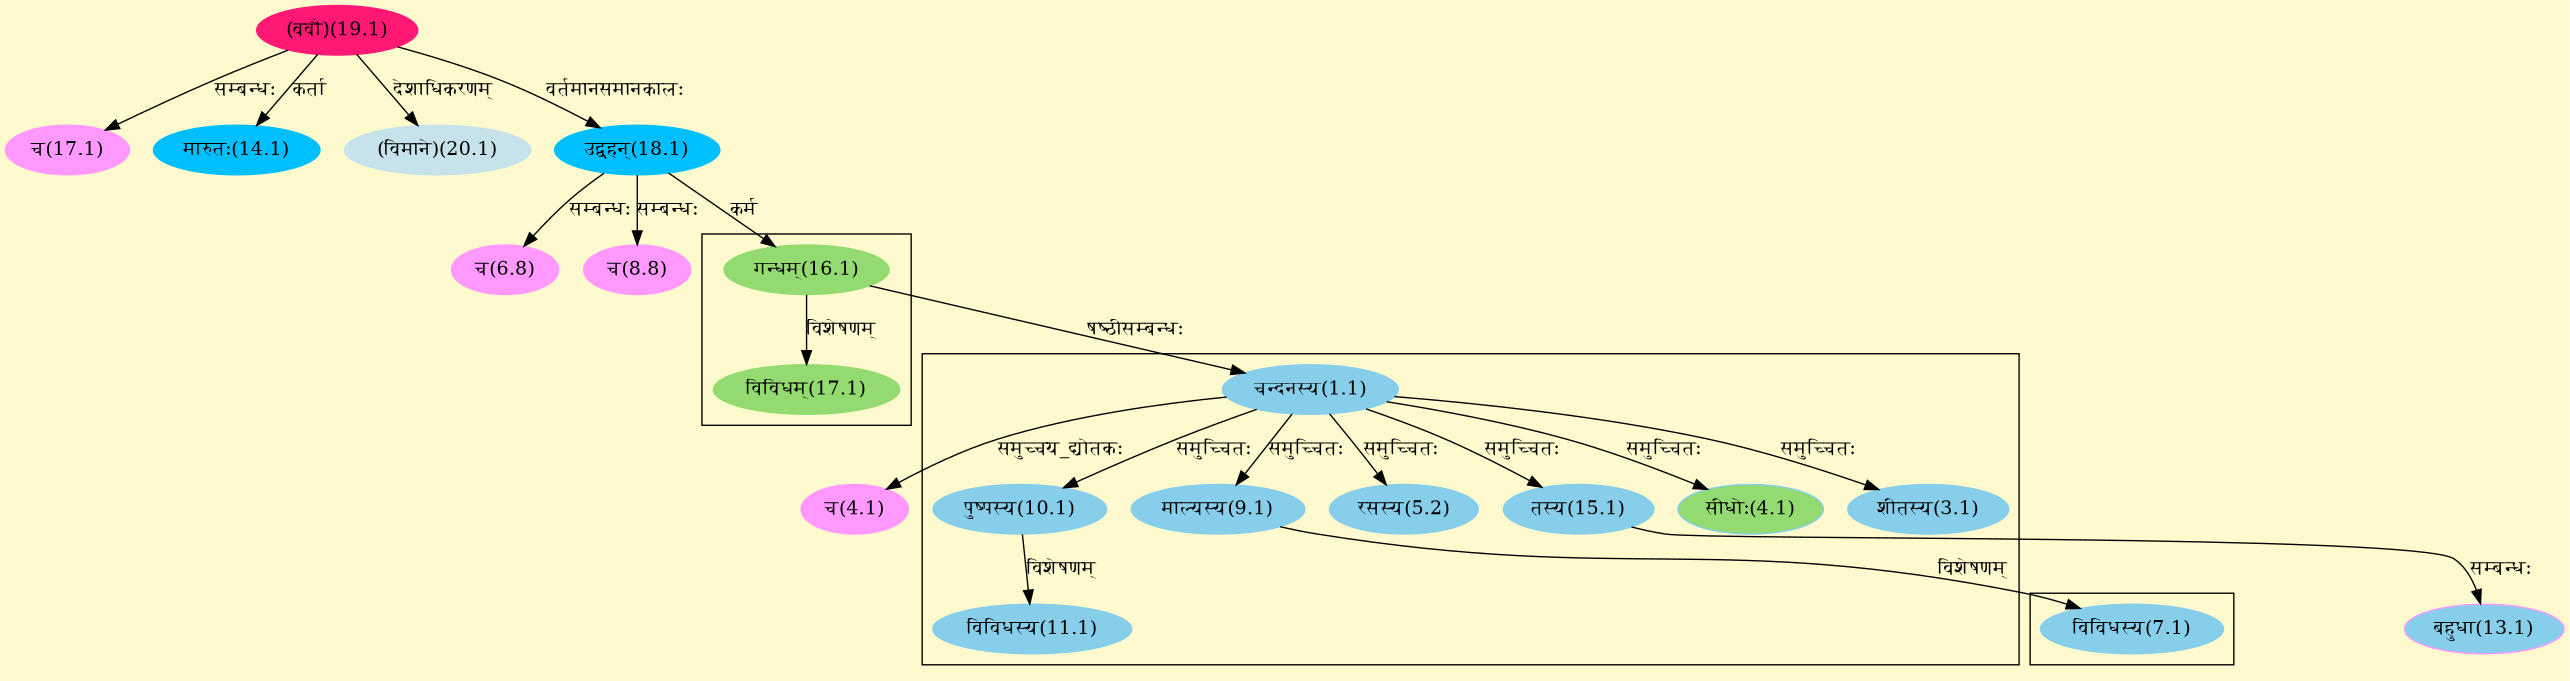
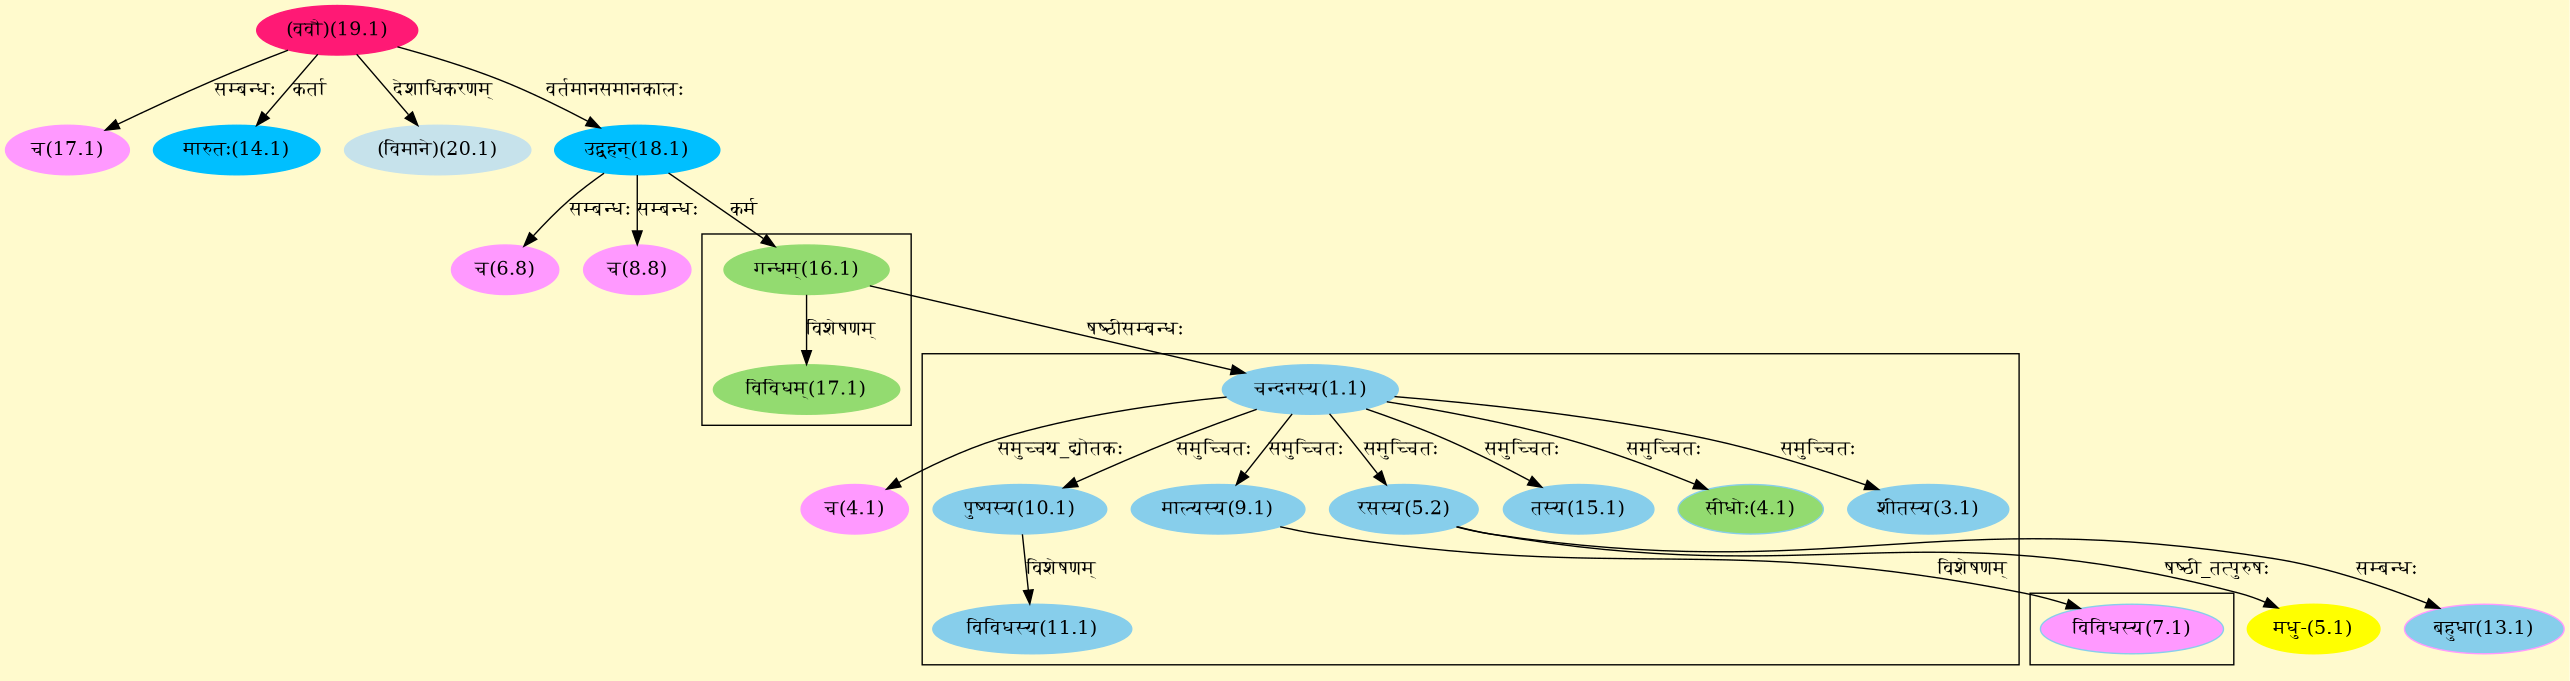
(2063, 540) -> (1945, 542)
(2132, 629) -> (2132, 629)
none -> (2314, 629)
